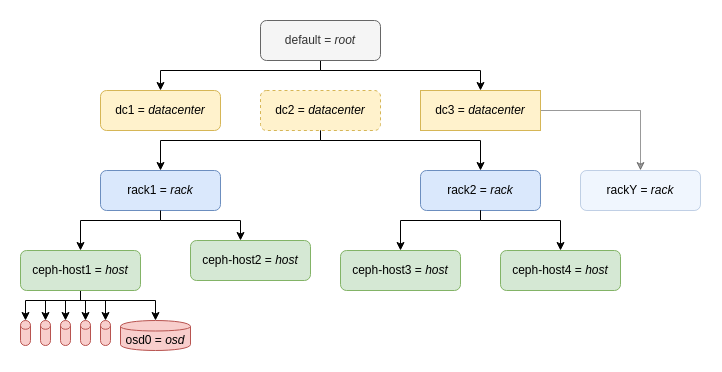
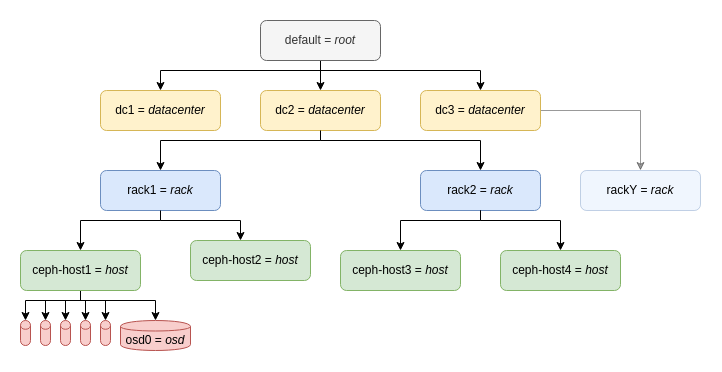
none -> (321, 74)
(321, 111) -> (321, 111)
(481, 111) -> (481, 111)
